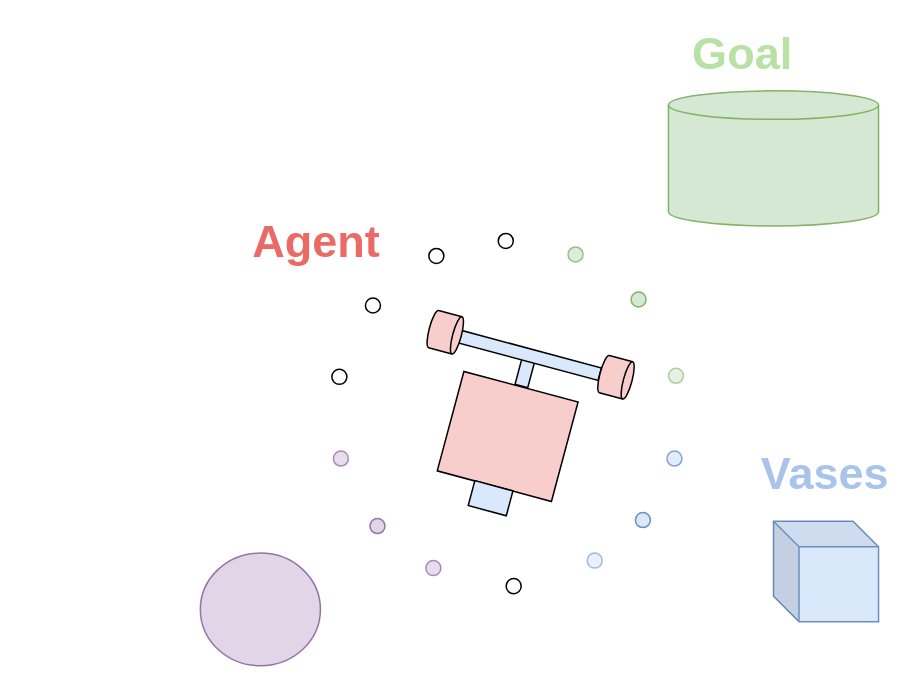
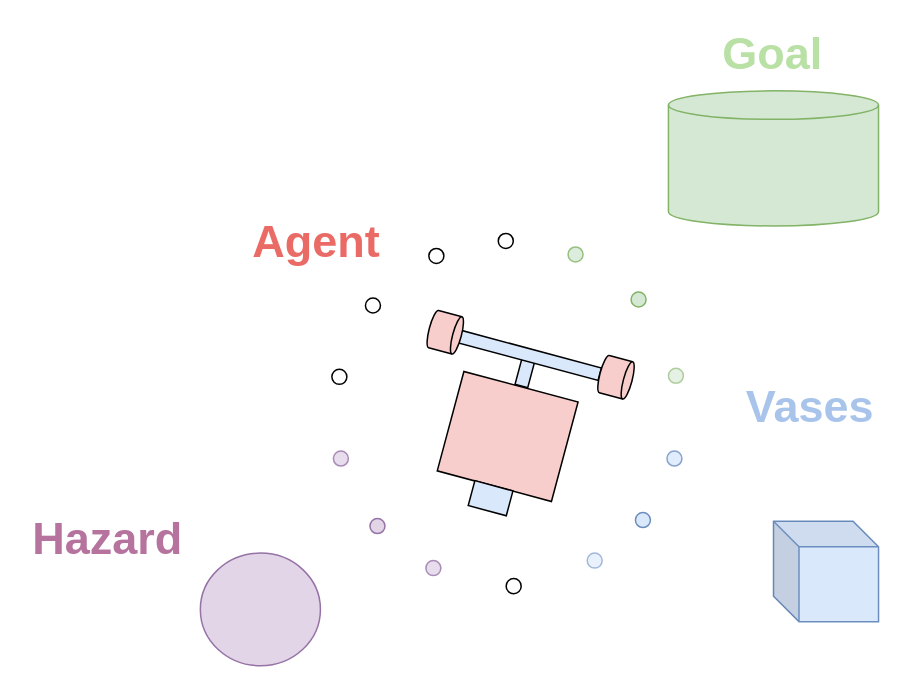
(743, 53) -> (773, 53)
(826, 473) -> (811, 406)
none -> (108, 538)
